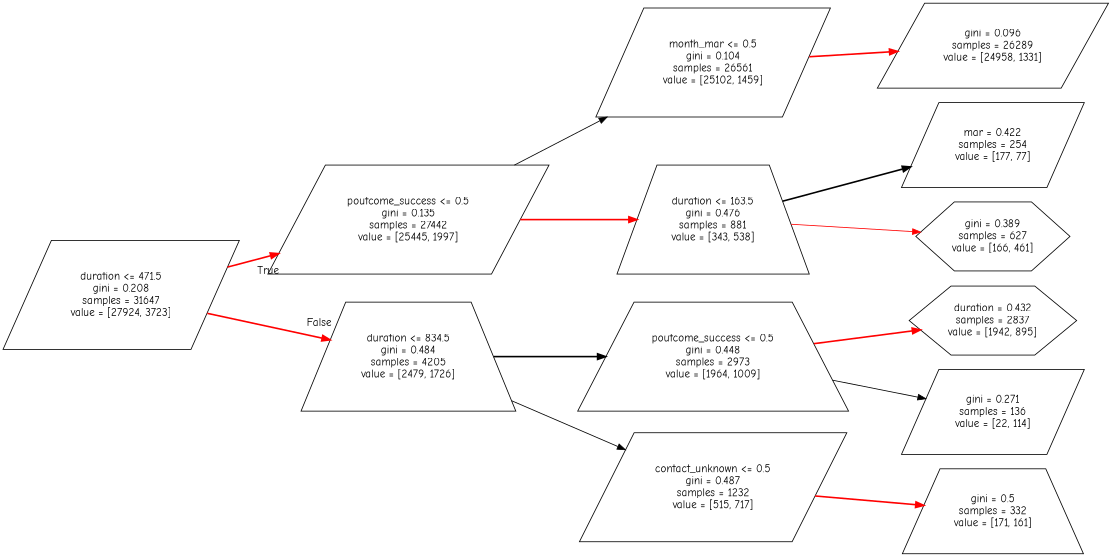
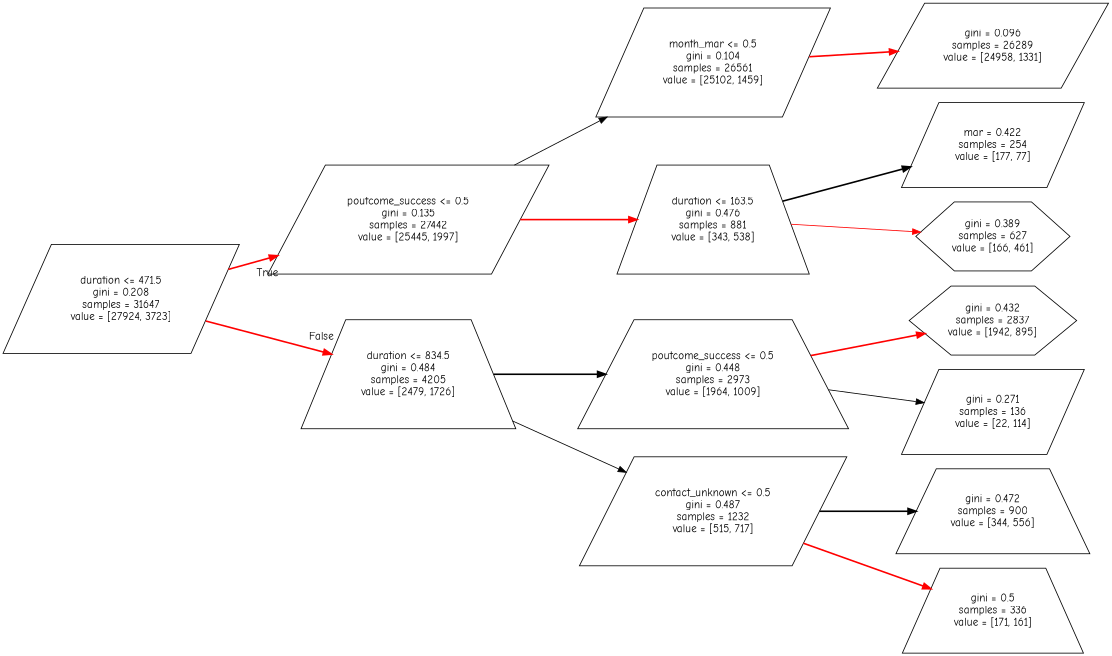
(993, 321) -> (993, 321)
(993, 511) -> (993, 611)
none -> (993, 511)
